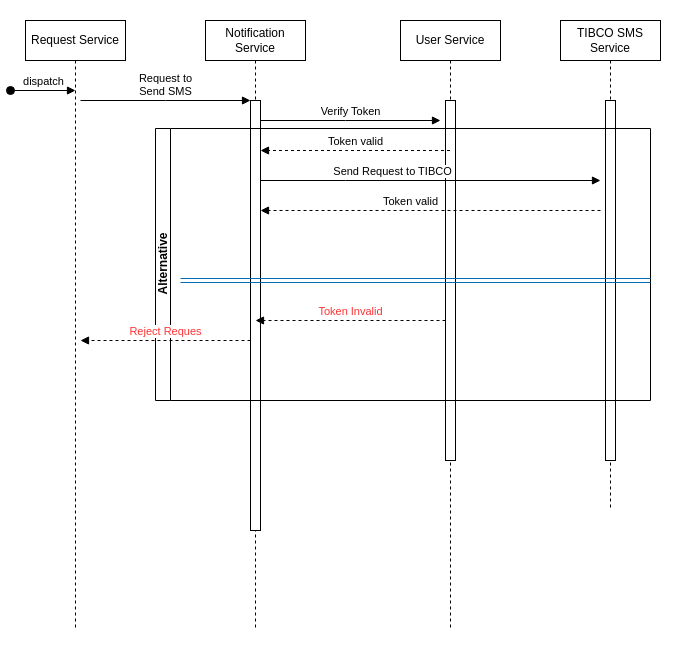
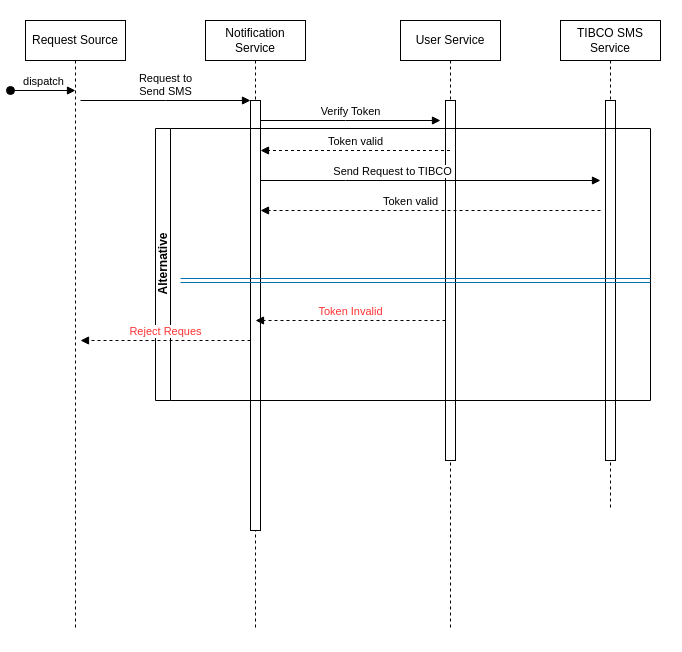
(76, 41) -> (76, 41)
